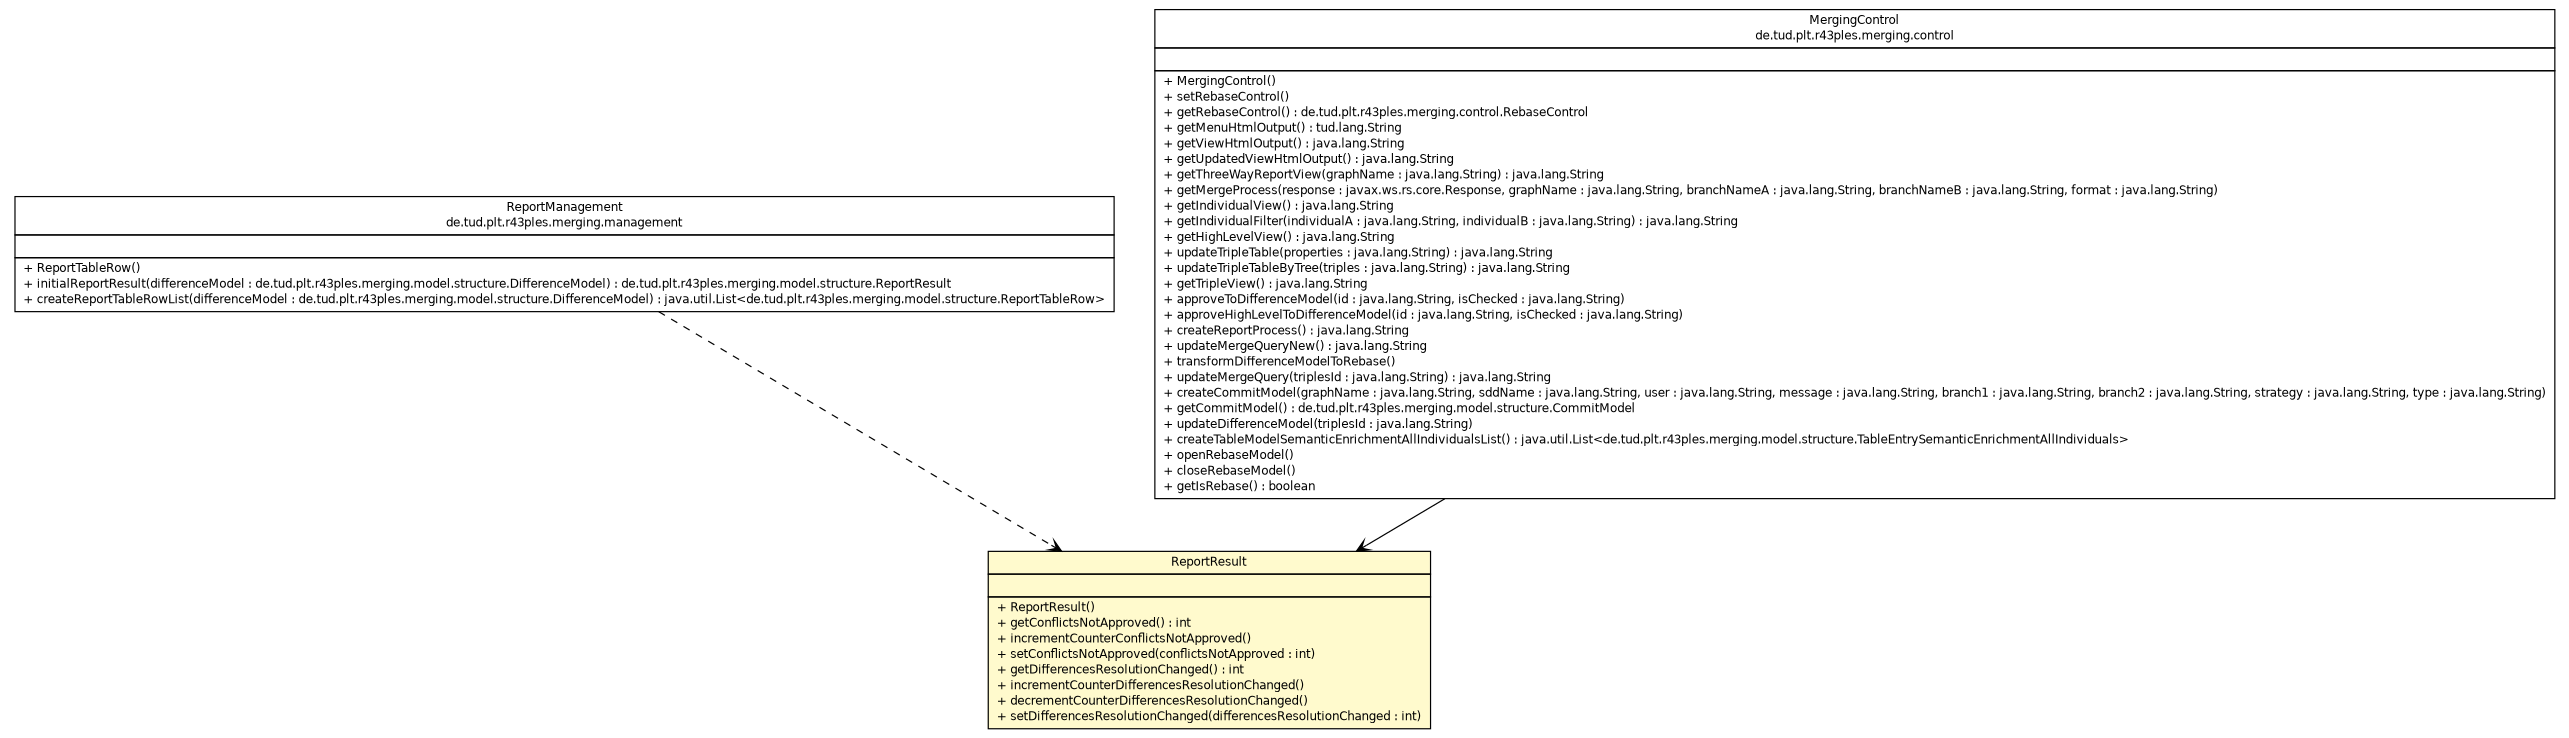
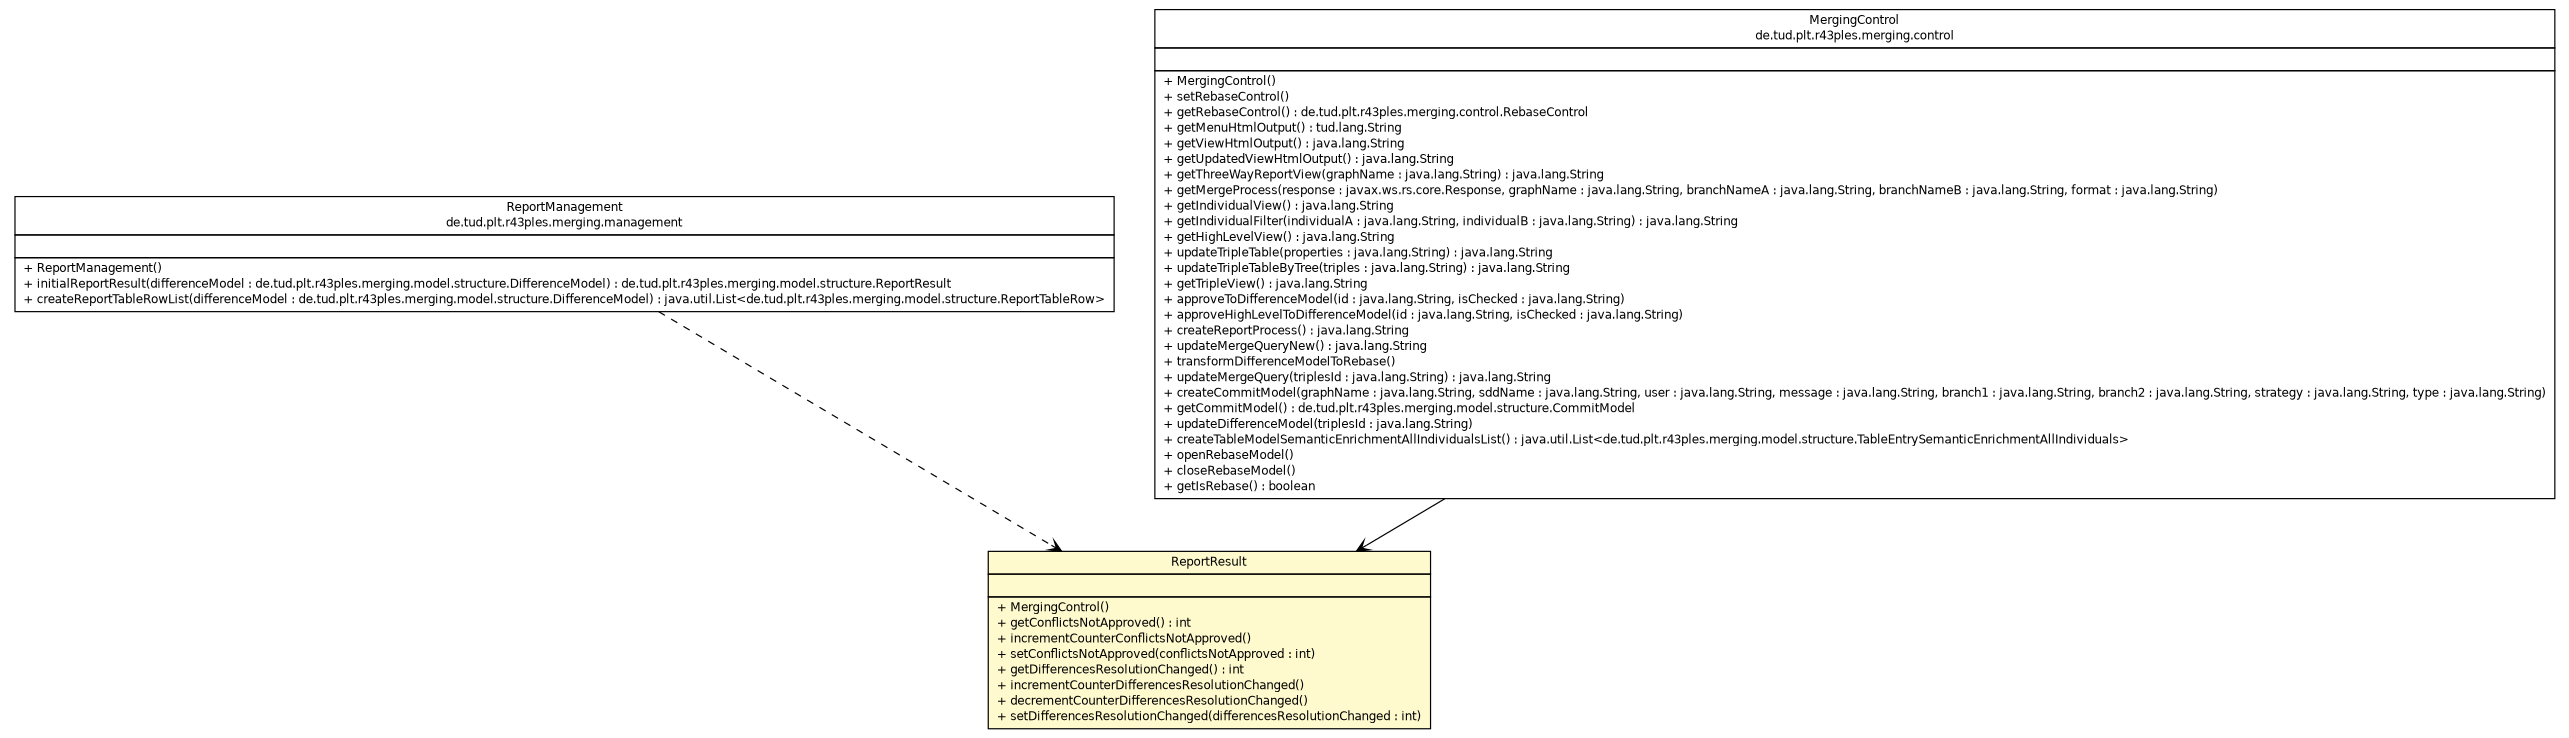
(82, 268) -> (93, 268)
(1046, 608) -> (1053, 608)
